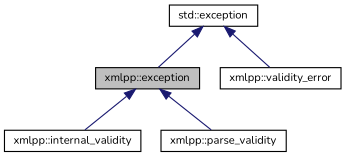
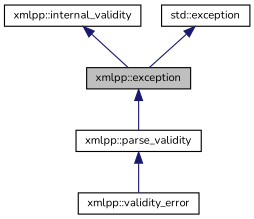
(251, 51) -> (139, 178)
(106, 113) -> (110, 51)
